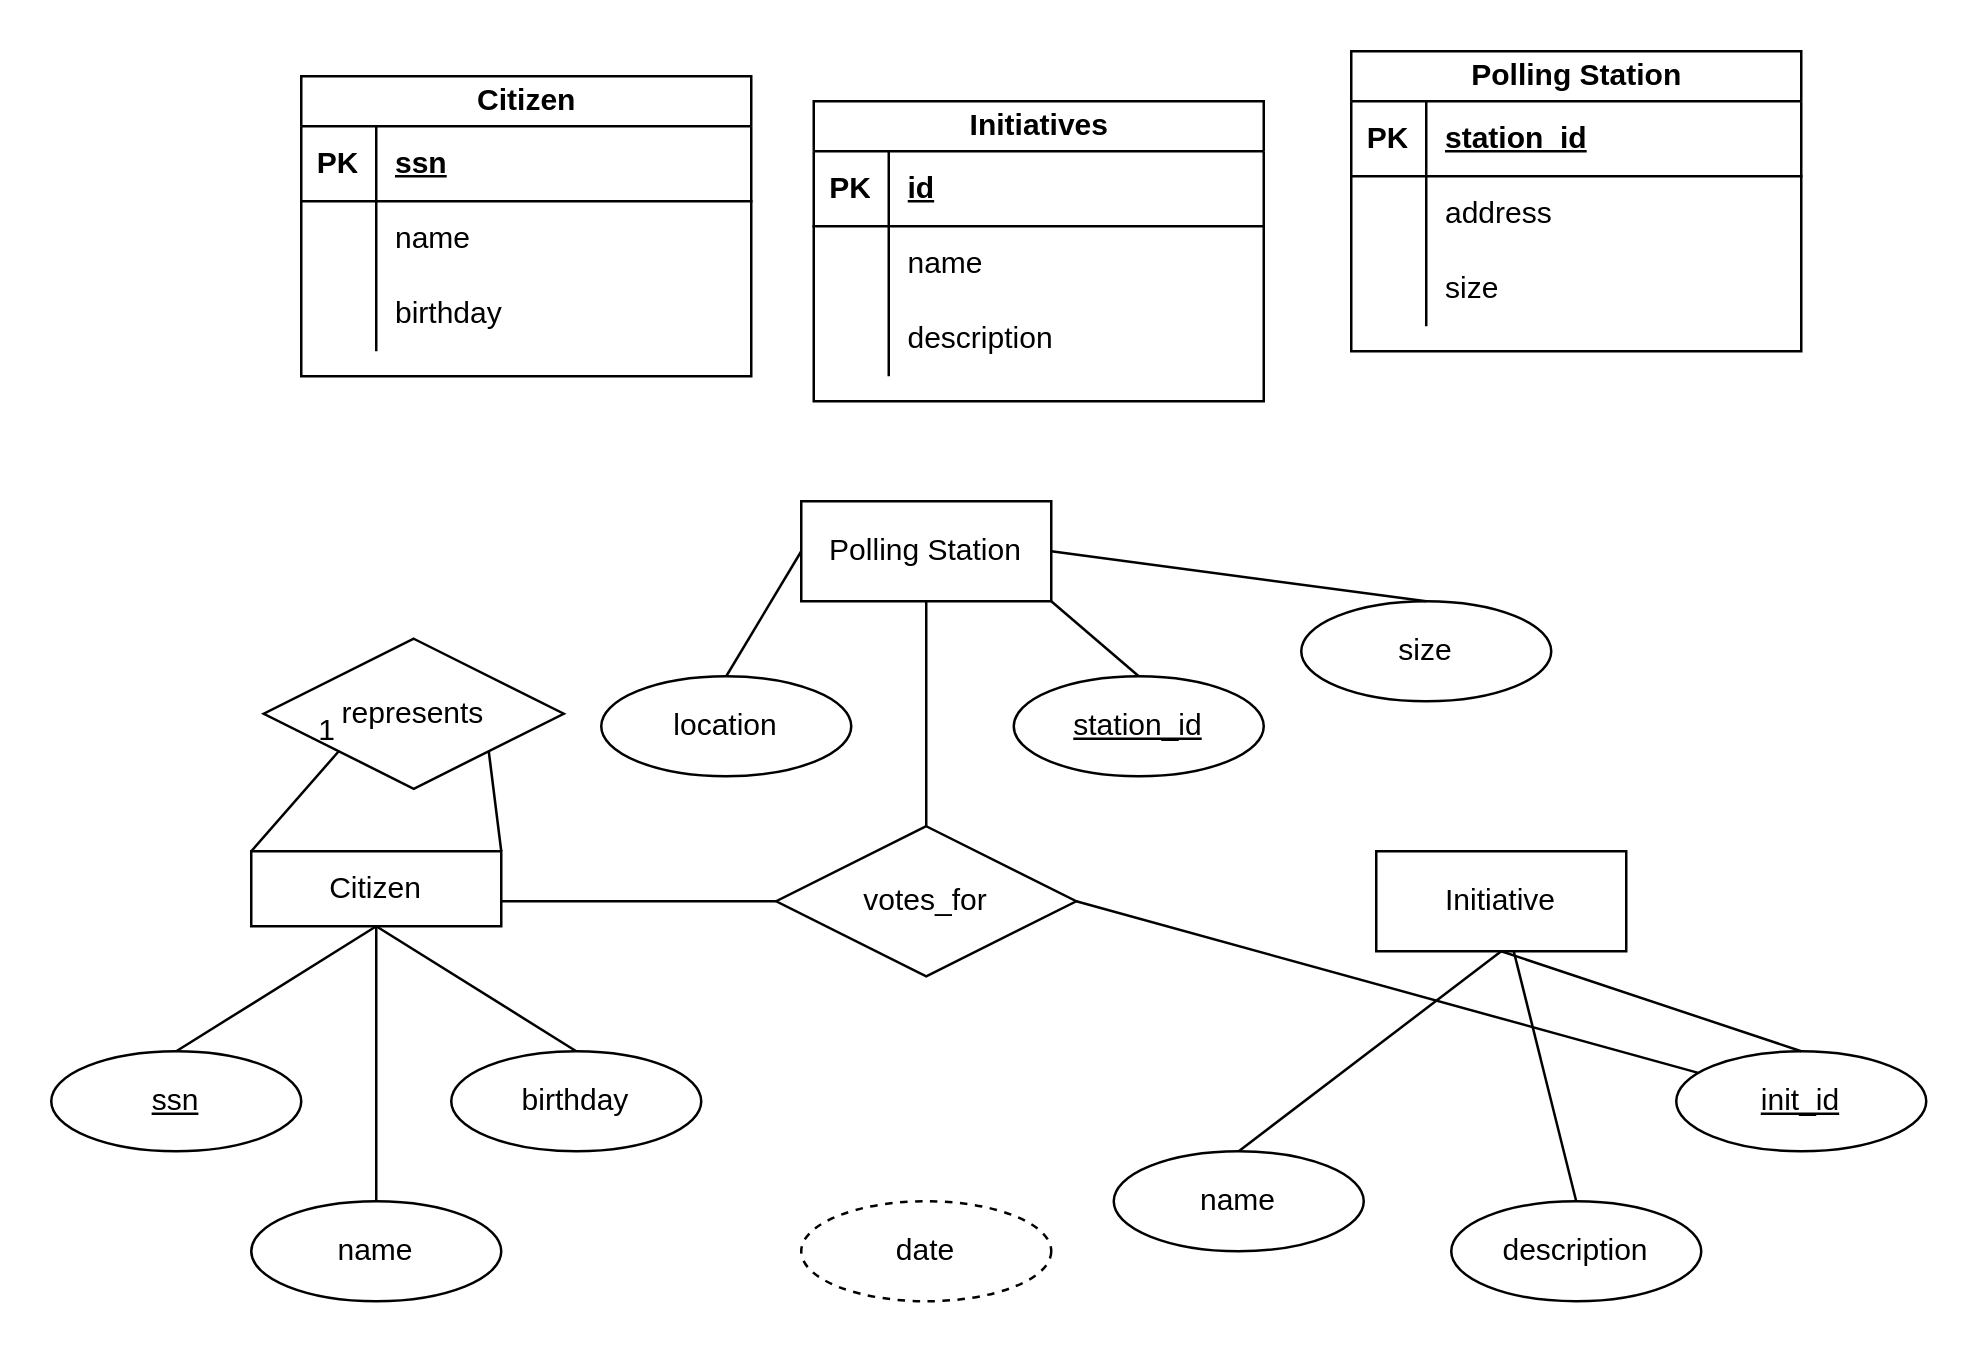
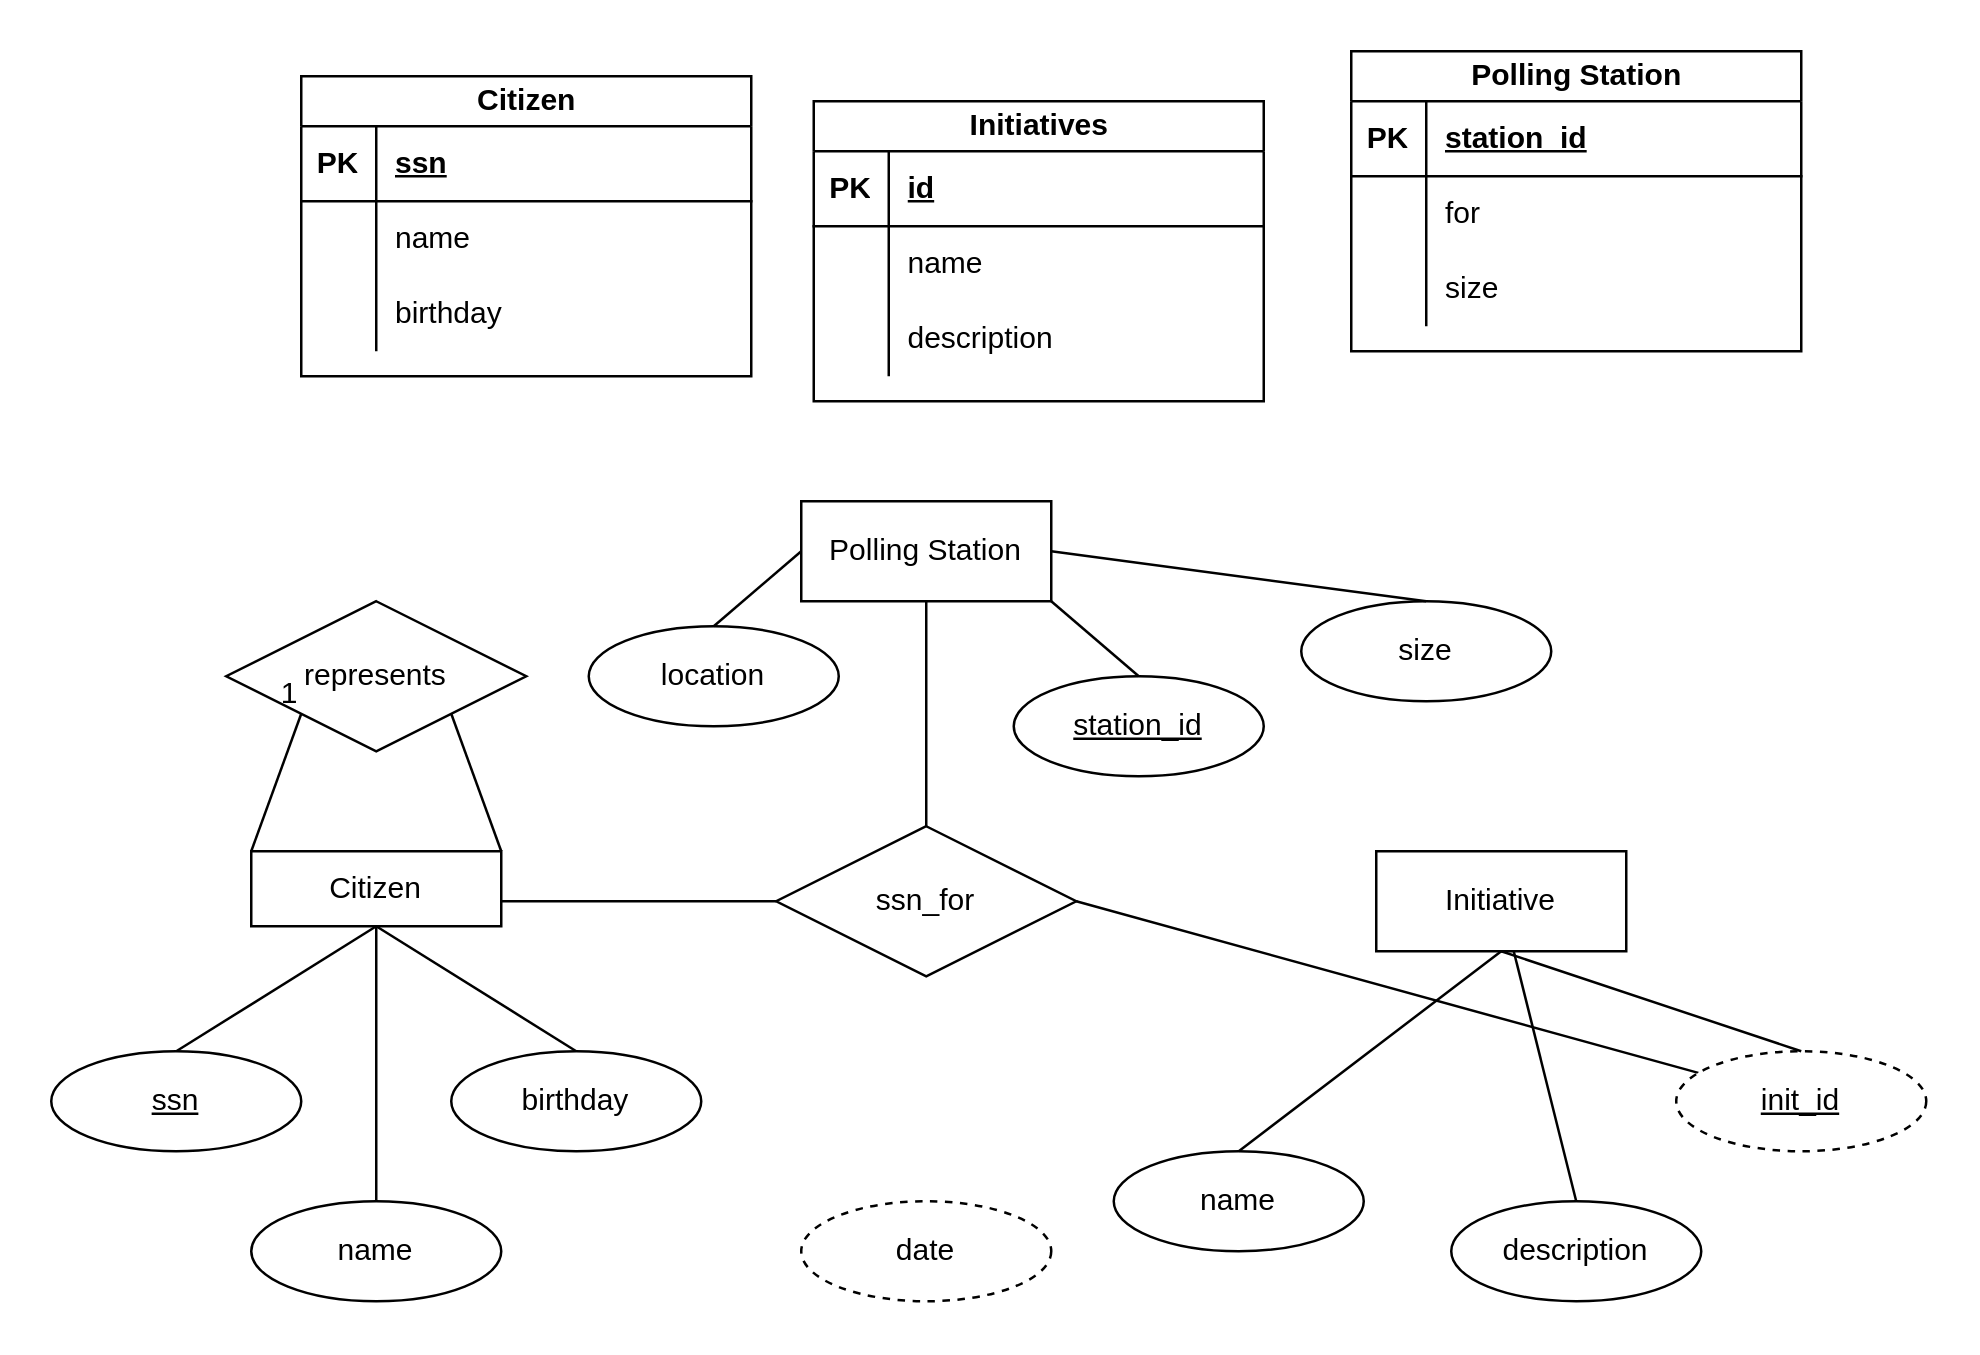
(1505, 214) -> (1471, 214)
(414, 714) -> (376, 676)
(726, 726) -> (714, 676)
(926, 901) -> (926, 901)
(1801, 1101) -> (1801, 1101)
